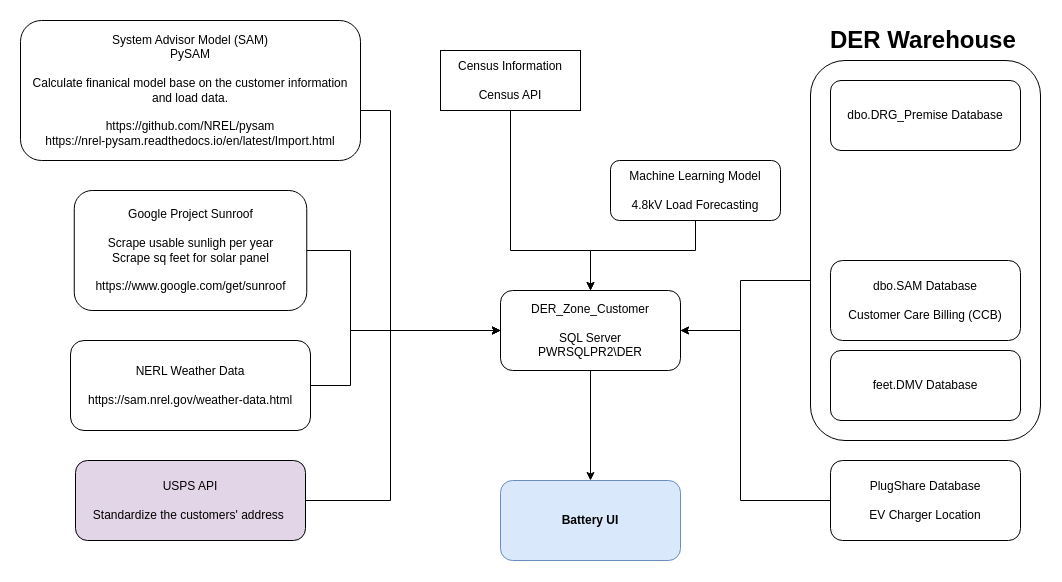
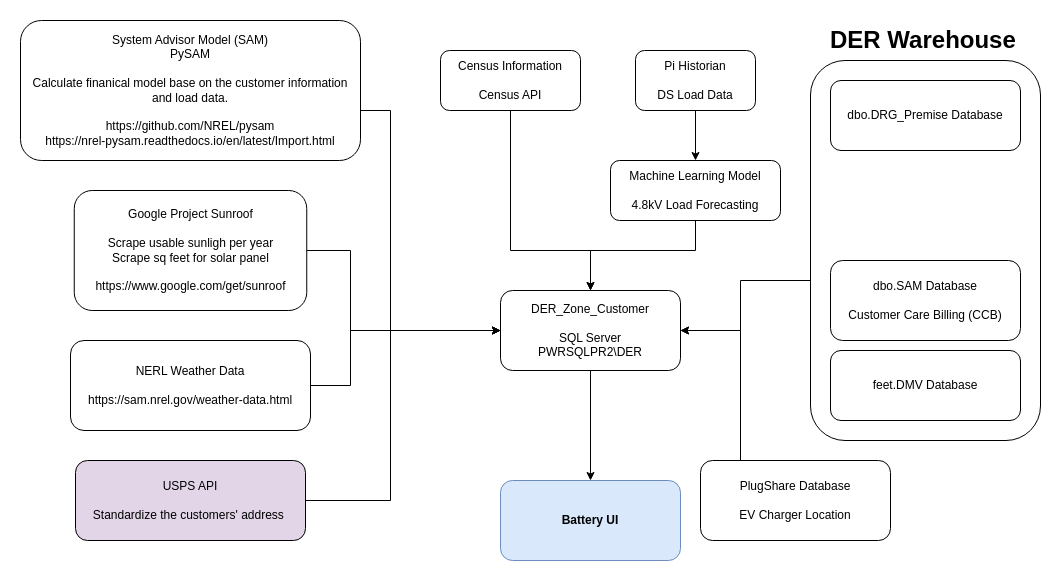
(511, 81) -> (511, 81)
none -> (696, 81)
none -> (696, 132)
(926, 501) -> (796, 501)
